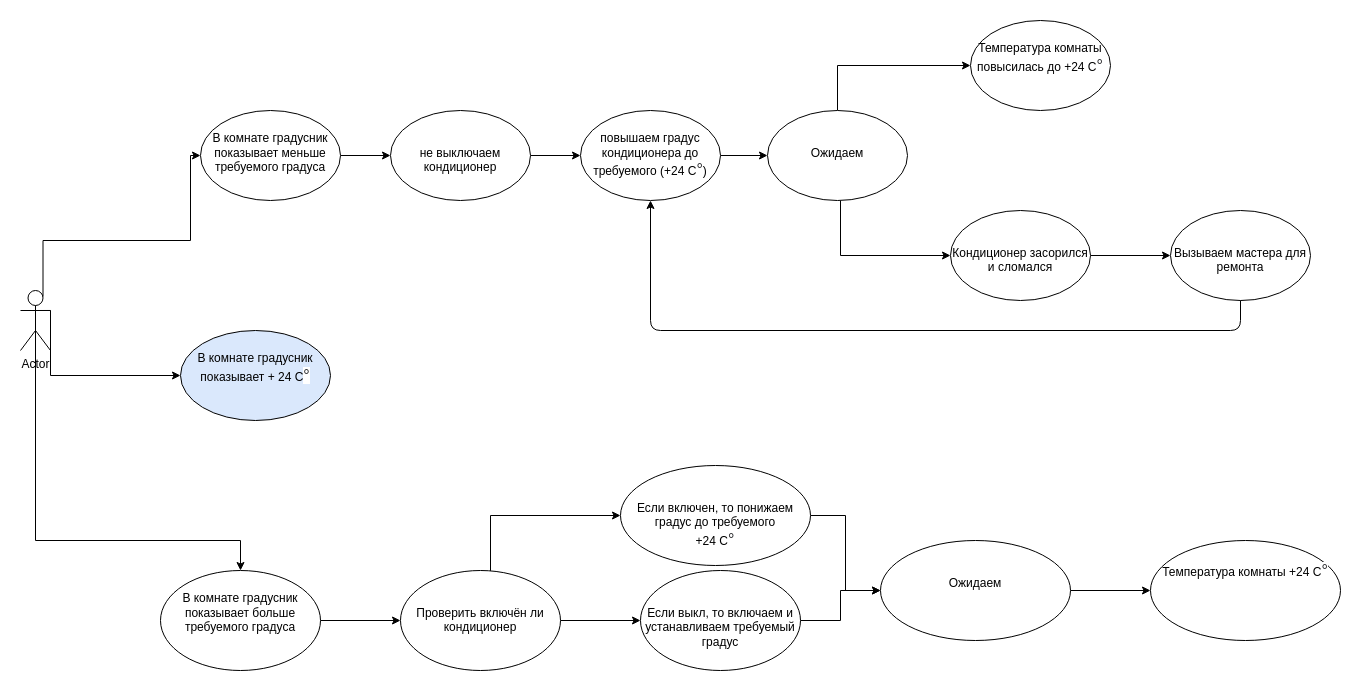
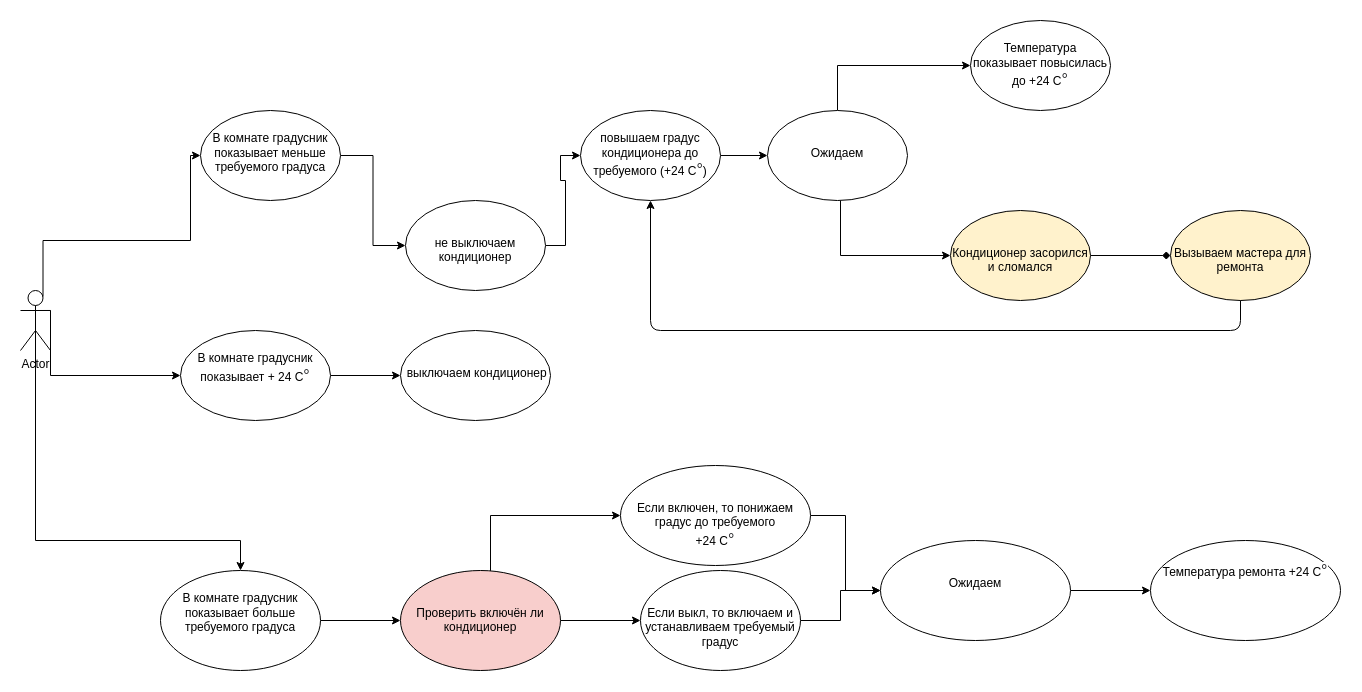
(1041, 42) -> (1041, 42)
(461, 156) -> (476, 246)
(1021, 256) -> (1021, 256)
(1162, 256) -> (1161, 256)
(1241, 256) -> (1241, 256)
(256, 376) -> (256, 376)
none -> (362, 376)
none -> (476, 376)
(1246, 555) -> (1246, 555)
(481, 621) -> (481, 621)
